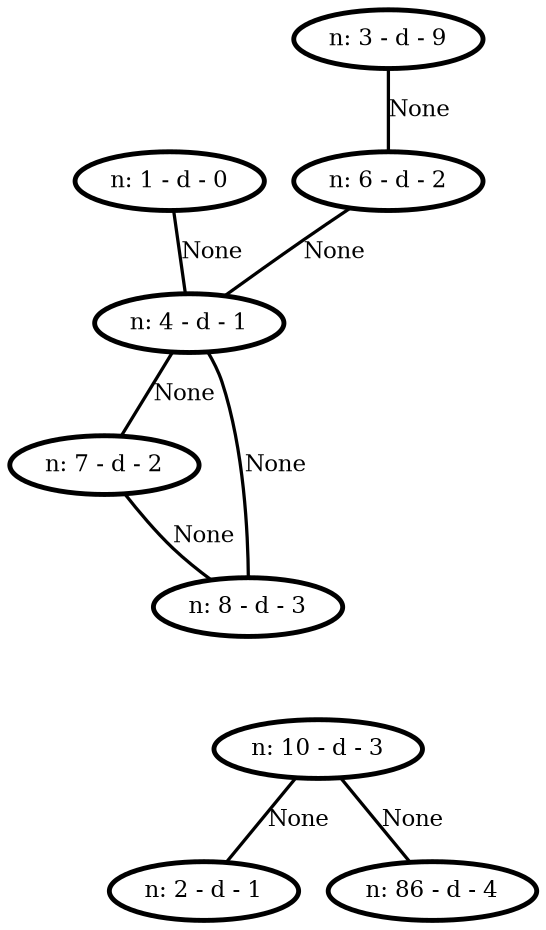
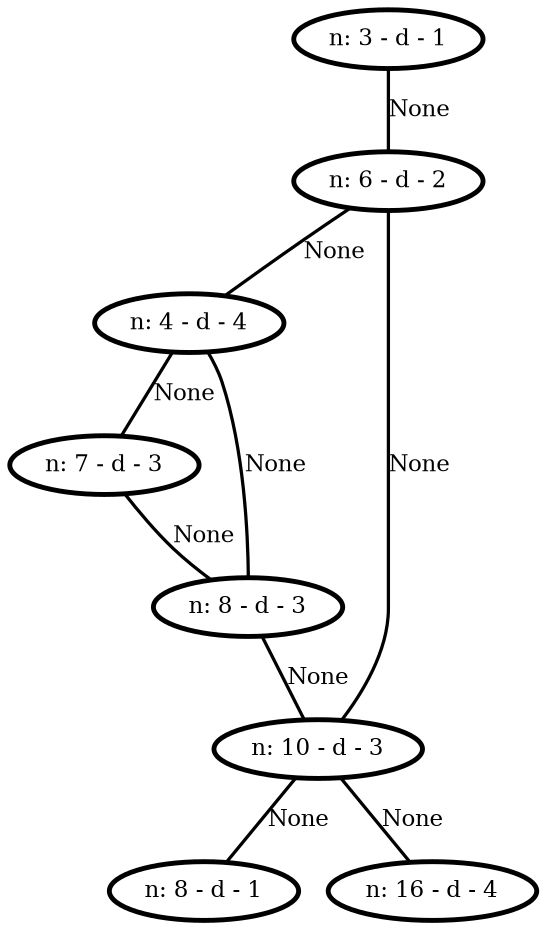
(388, 39) -> (388, 39)
(170, 181) -> none
(189, 323) -> (189, 323)
(104, 465) -> (104, 465)
none -> (388, 471)
none -> (283, 678)
(204, 891) -> (204, 891)
(432, 891) -> (432, 891)
